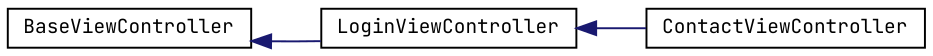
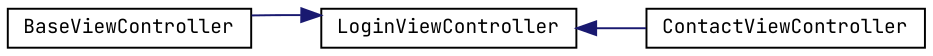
(296, 41) -> (276, 15)
